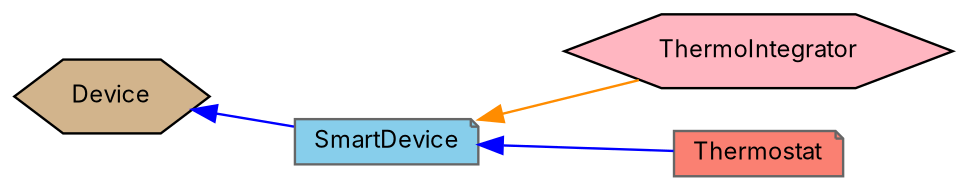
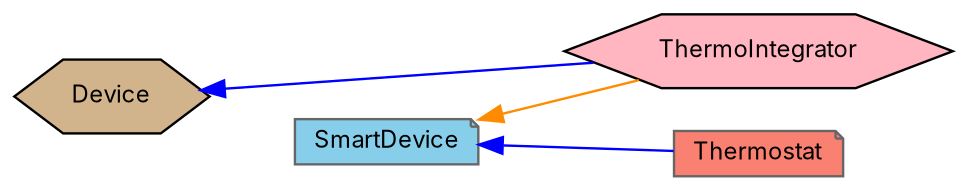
(255, 120) -> (409, 76)
